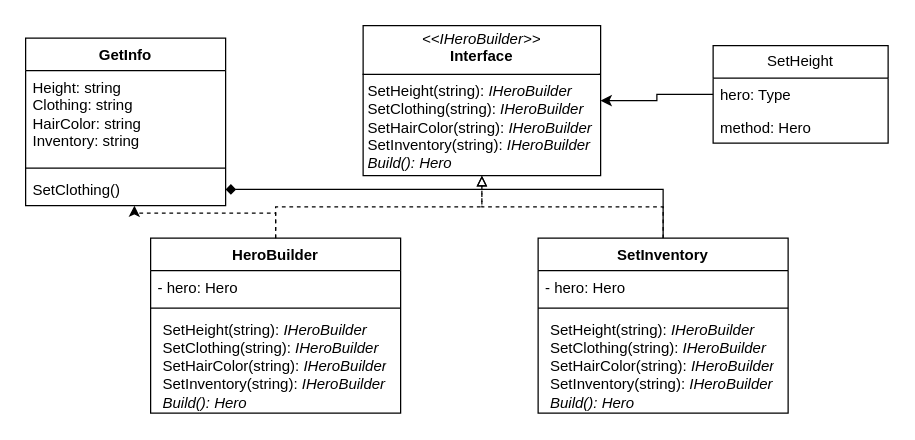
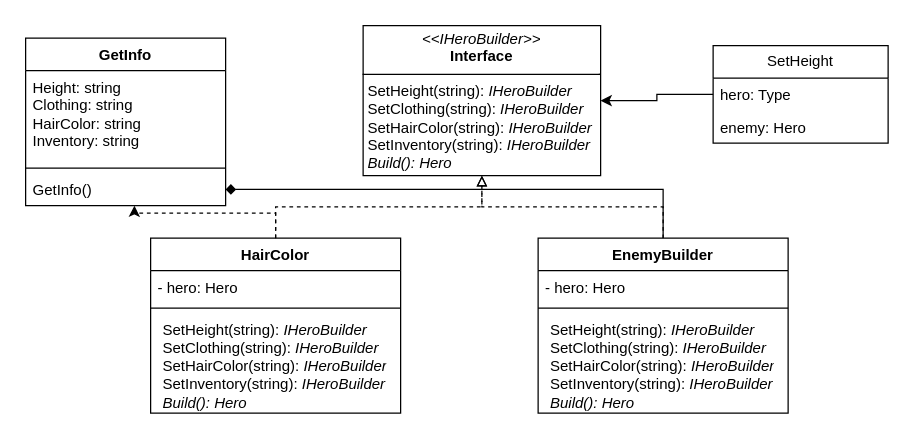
(767, 128) -> (763, 128)
(84, 191) -> (71, 191)
(276, 256) -> (276, 256)
(663, 256) -> (663, 256)
